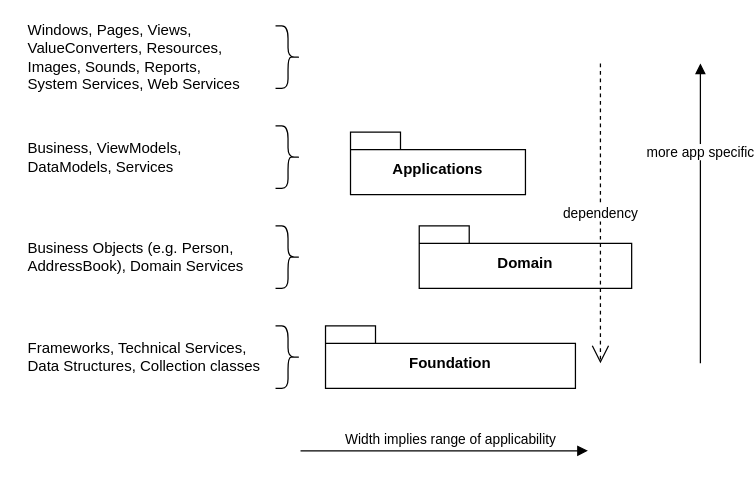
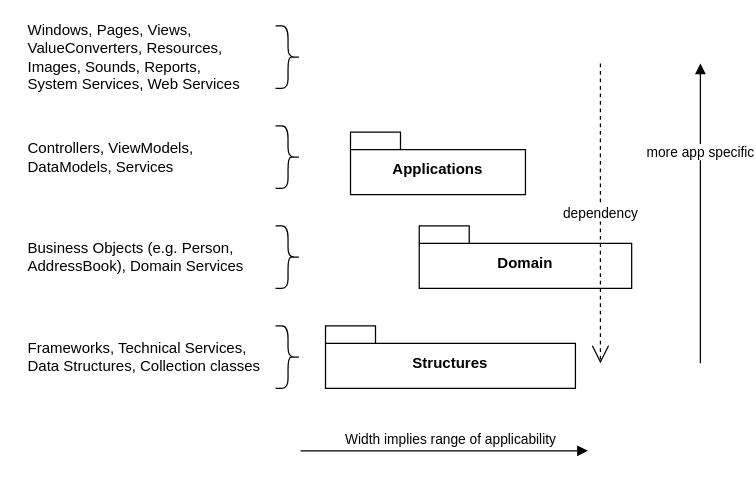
(146, 157) -> (146, 157)
(451, 363) -> (451, 363)
